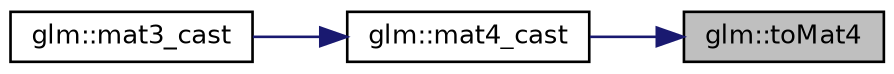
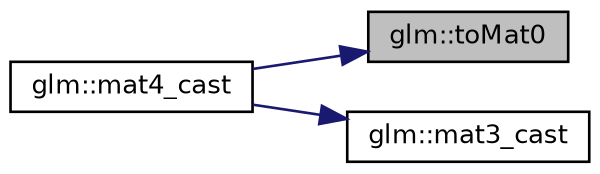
(286, 37) -> (287, 110)
(784, 37) -> (468, 37)
